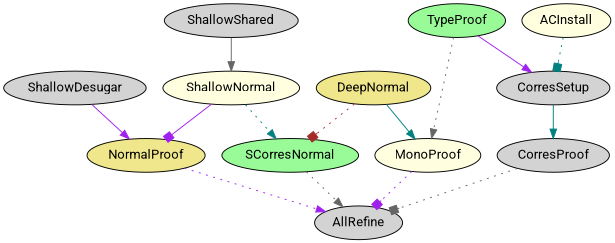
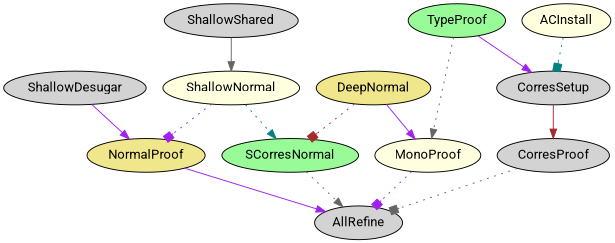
(553, 117) -> (553, 117)
(398, 118) -> (398, 118)
(192, 119) -> (192, 119)
(251, 189) -> (251, 189)
